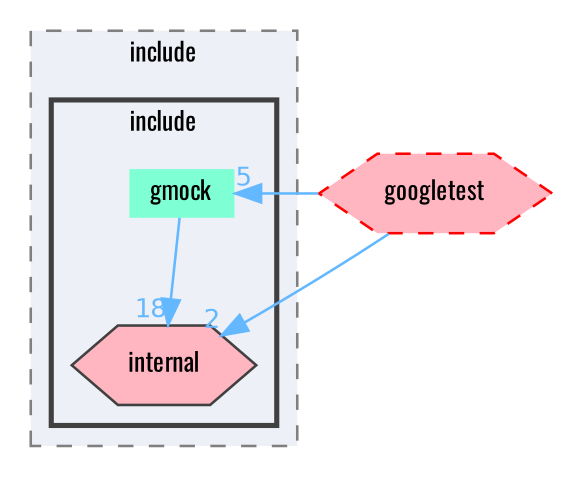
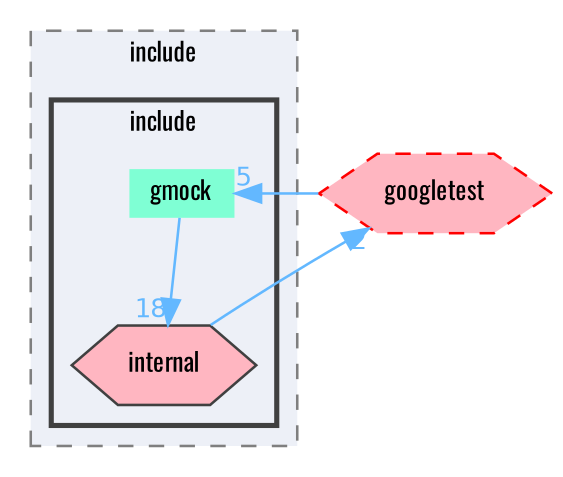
(317, 279) -> (261, 293)
